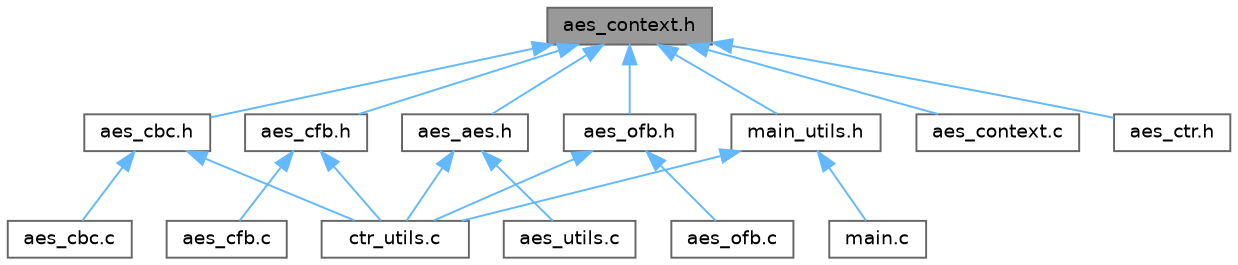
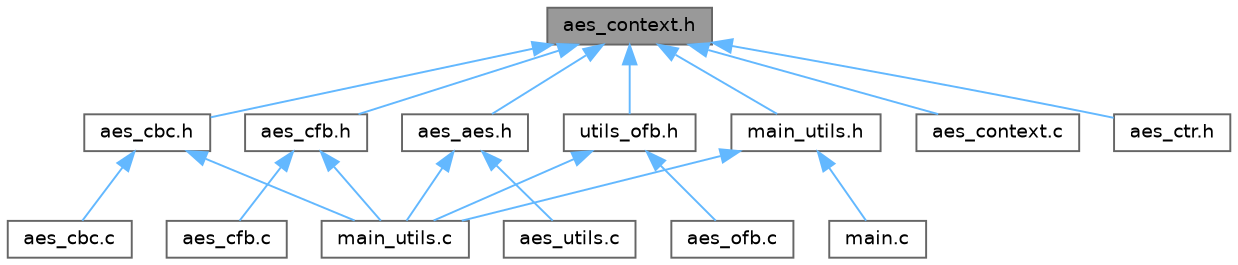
(630, 133) -> (630, 133)
(395, 239) -> (395, 239)
